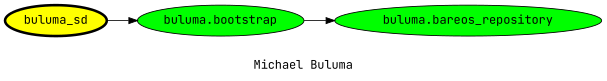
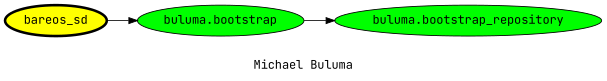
(56, 21) -> (56, 21)
(468, 21) -> (468, 21)
